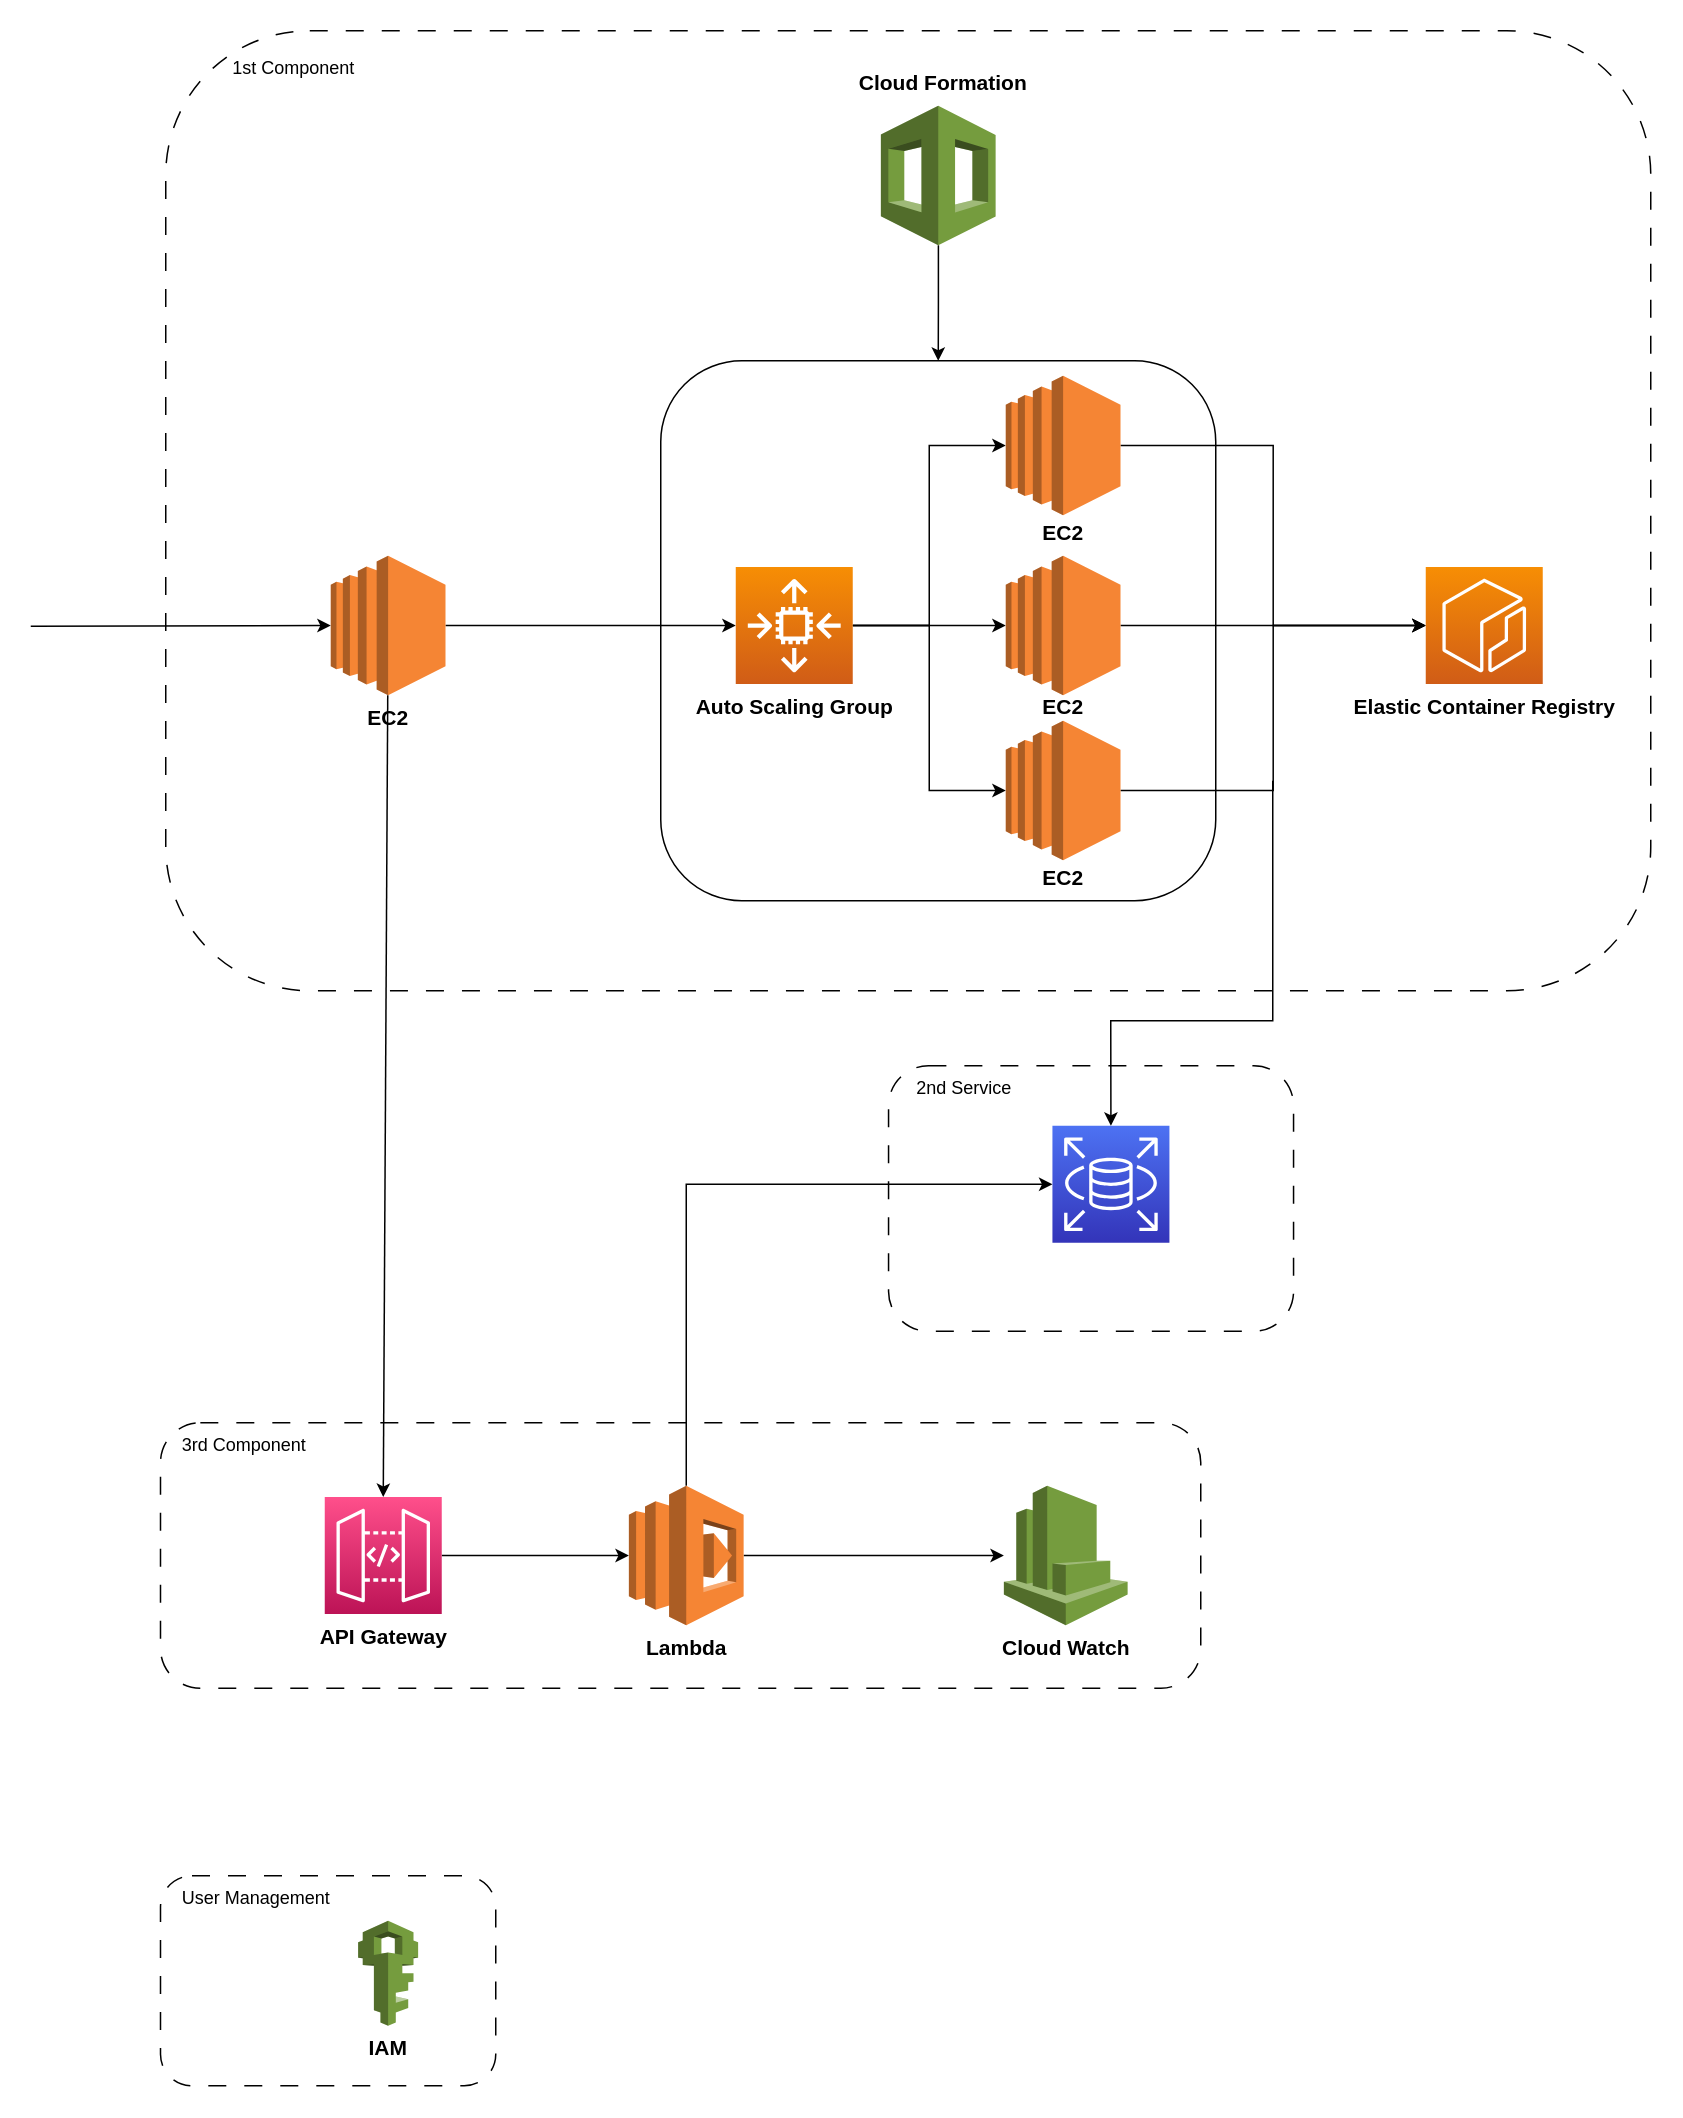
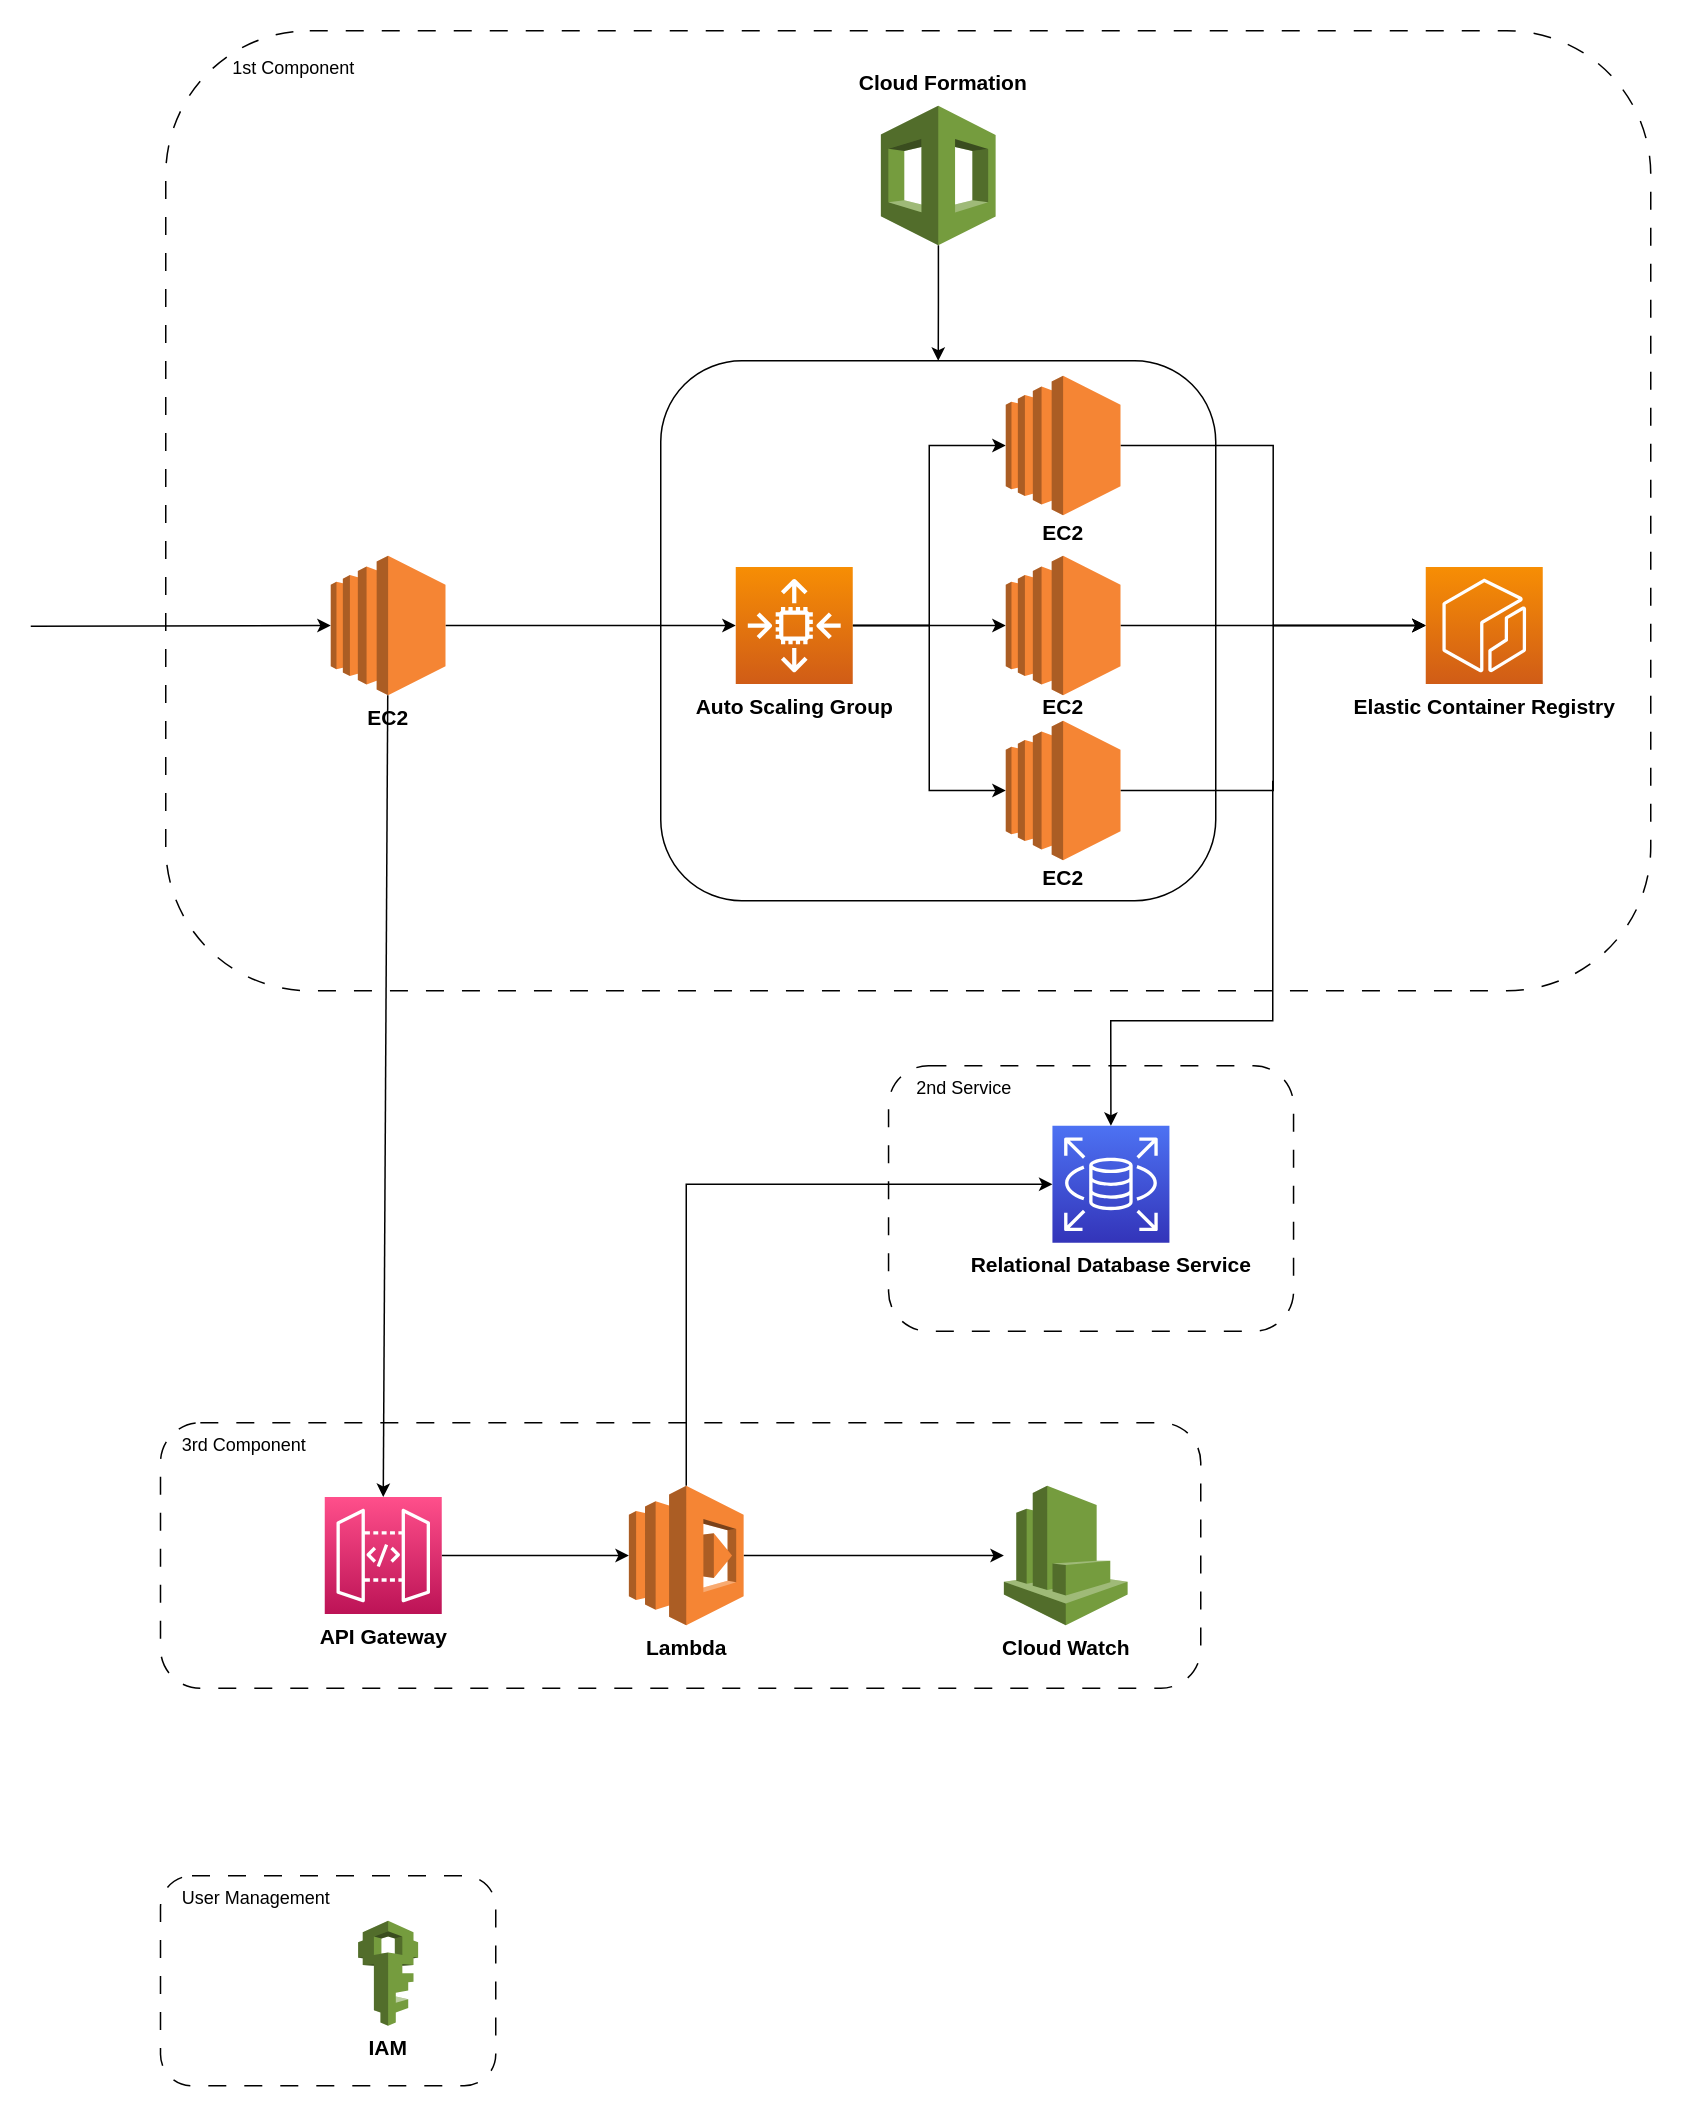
none -> (1111, 1265)
